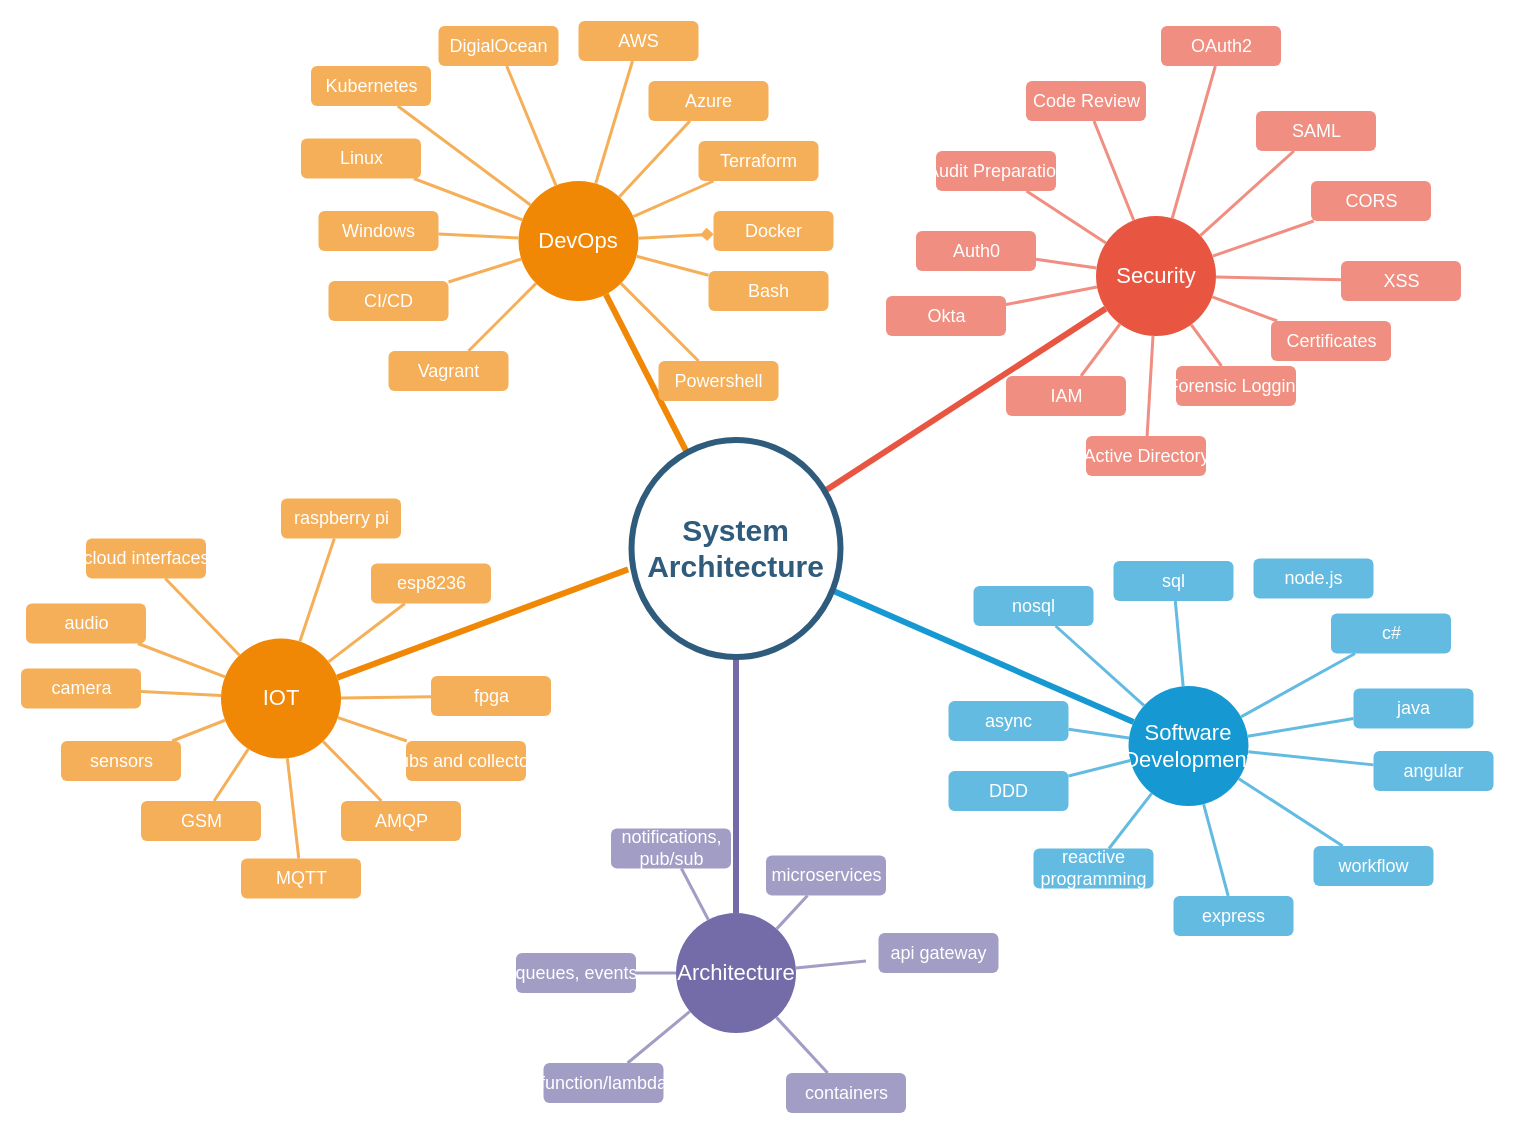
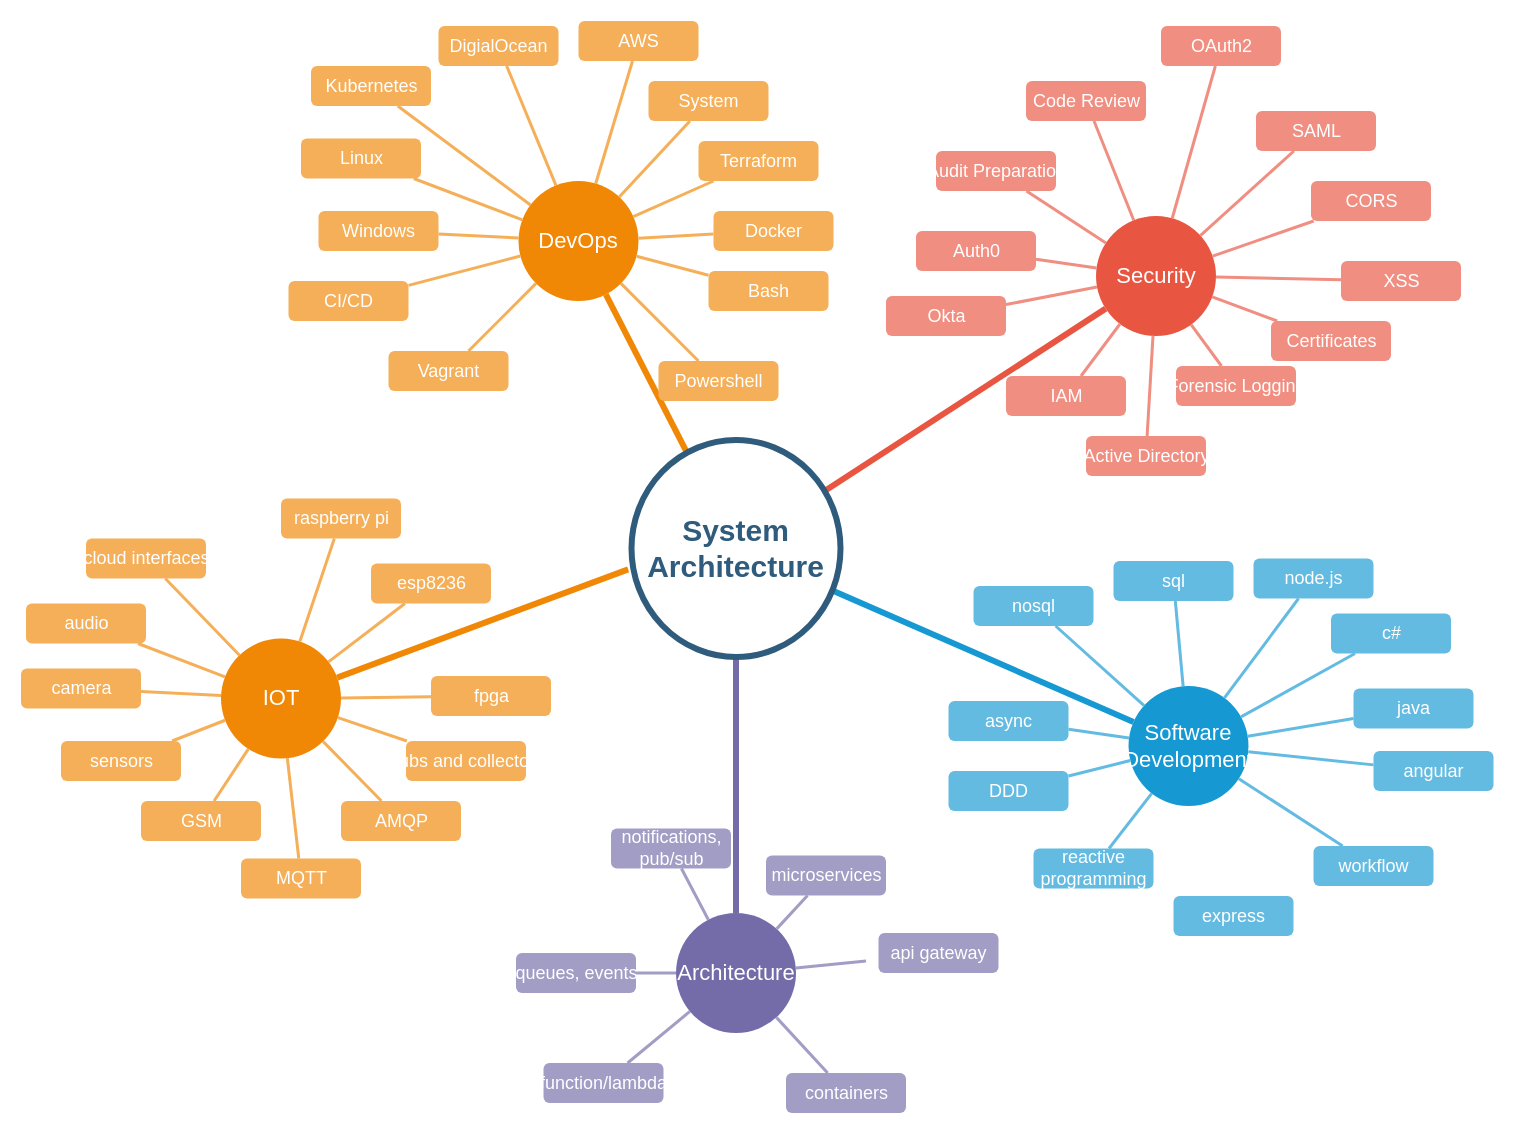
(709, 102) -> (709, 102)
(701, 235) -> (706, 234)
(389, 301) -> (349, 301)
(1216, 850) -> (1262, 648)
